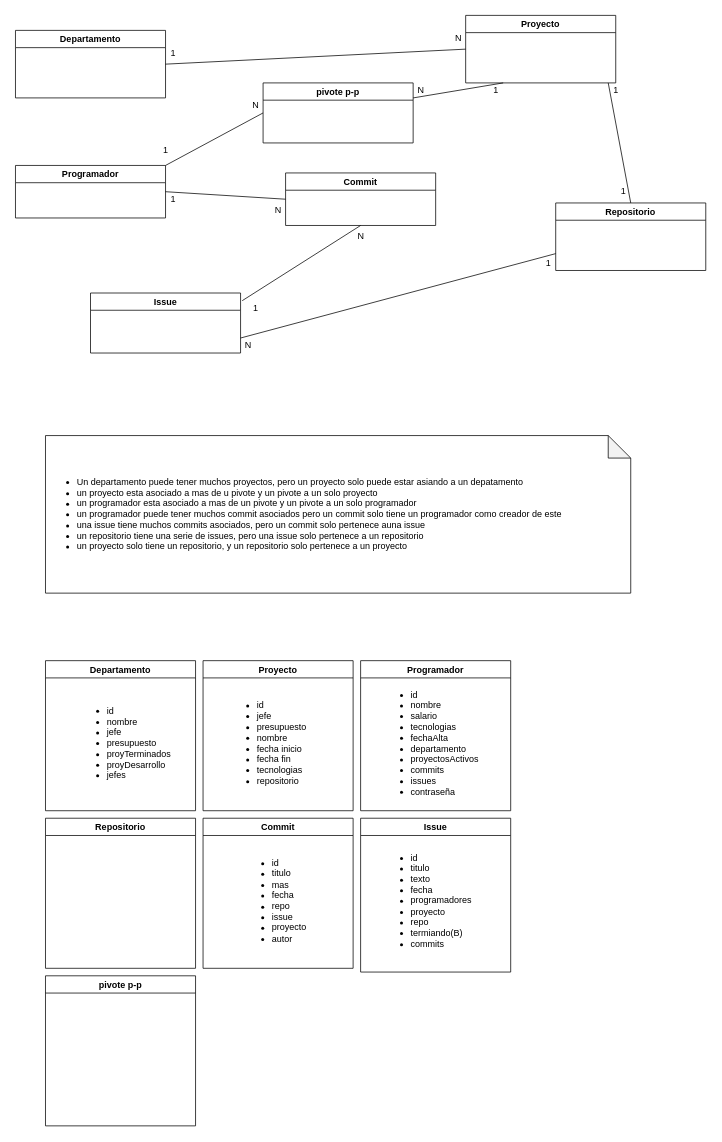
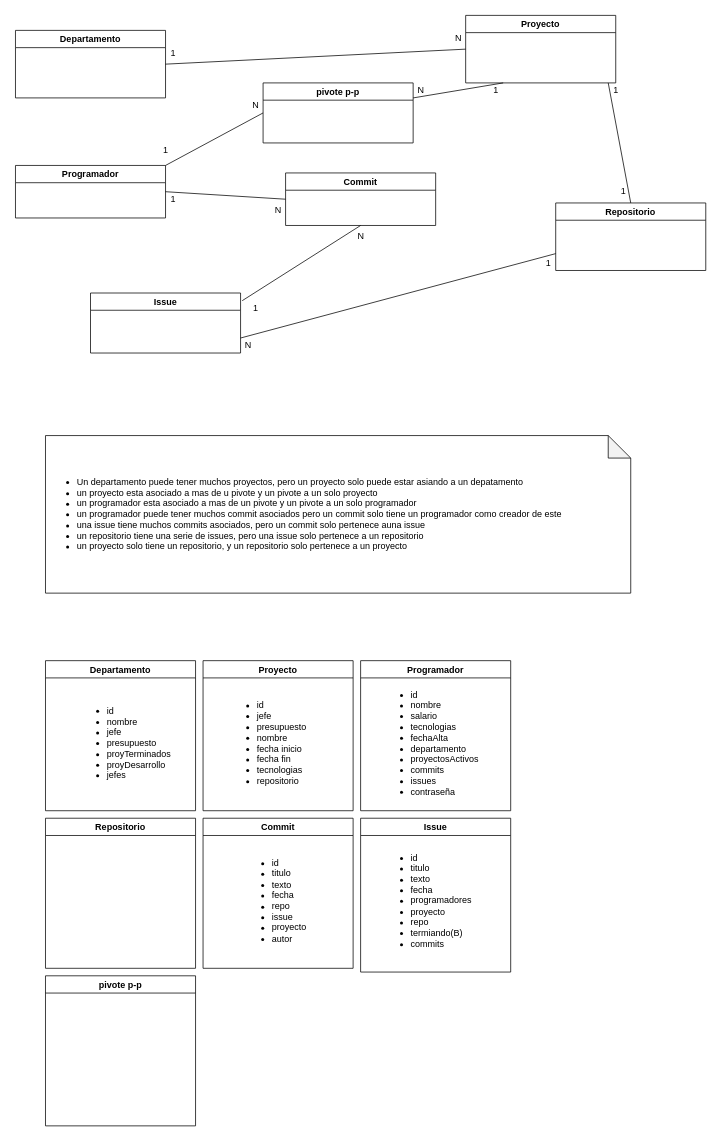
(262, 900) -> (262, 900)
